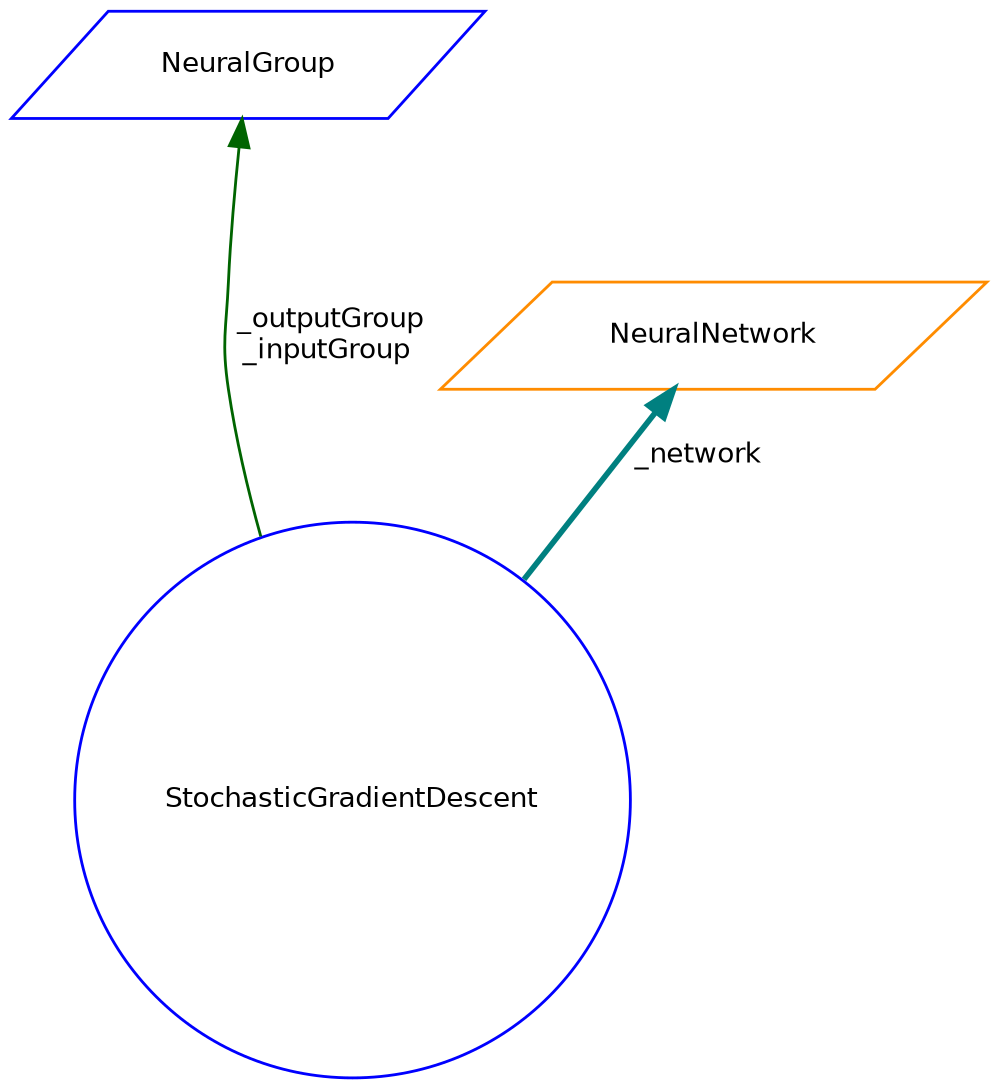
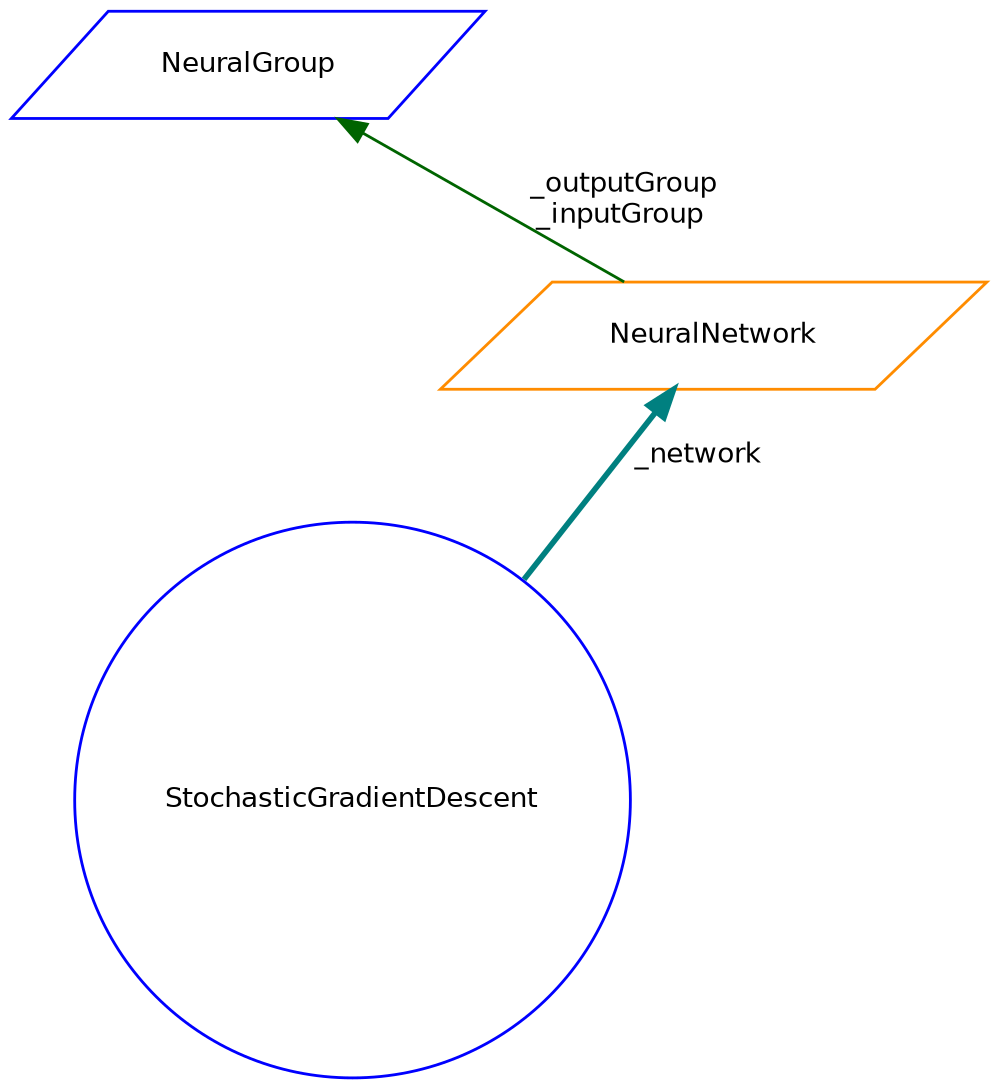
(225, 344) -> (494, 208)
